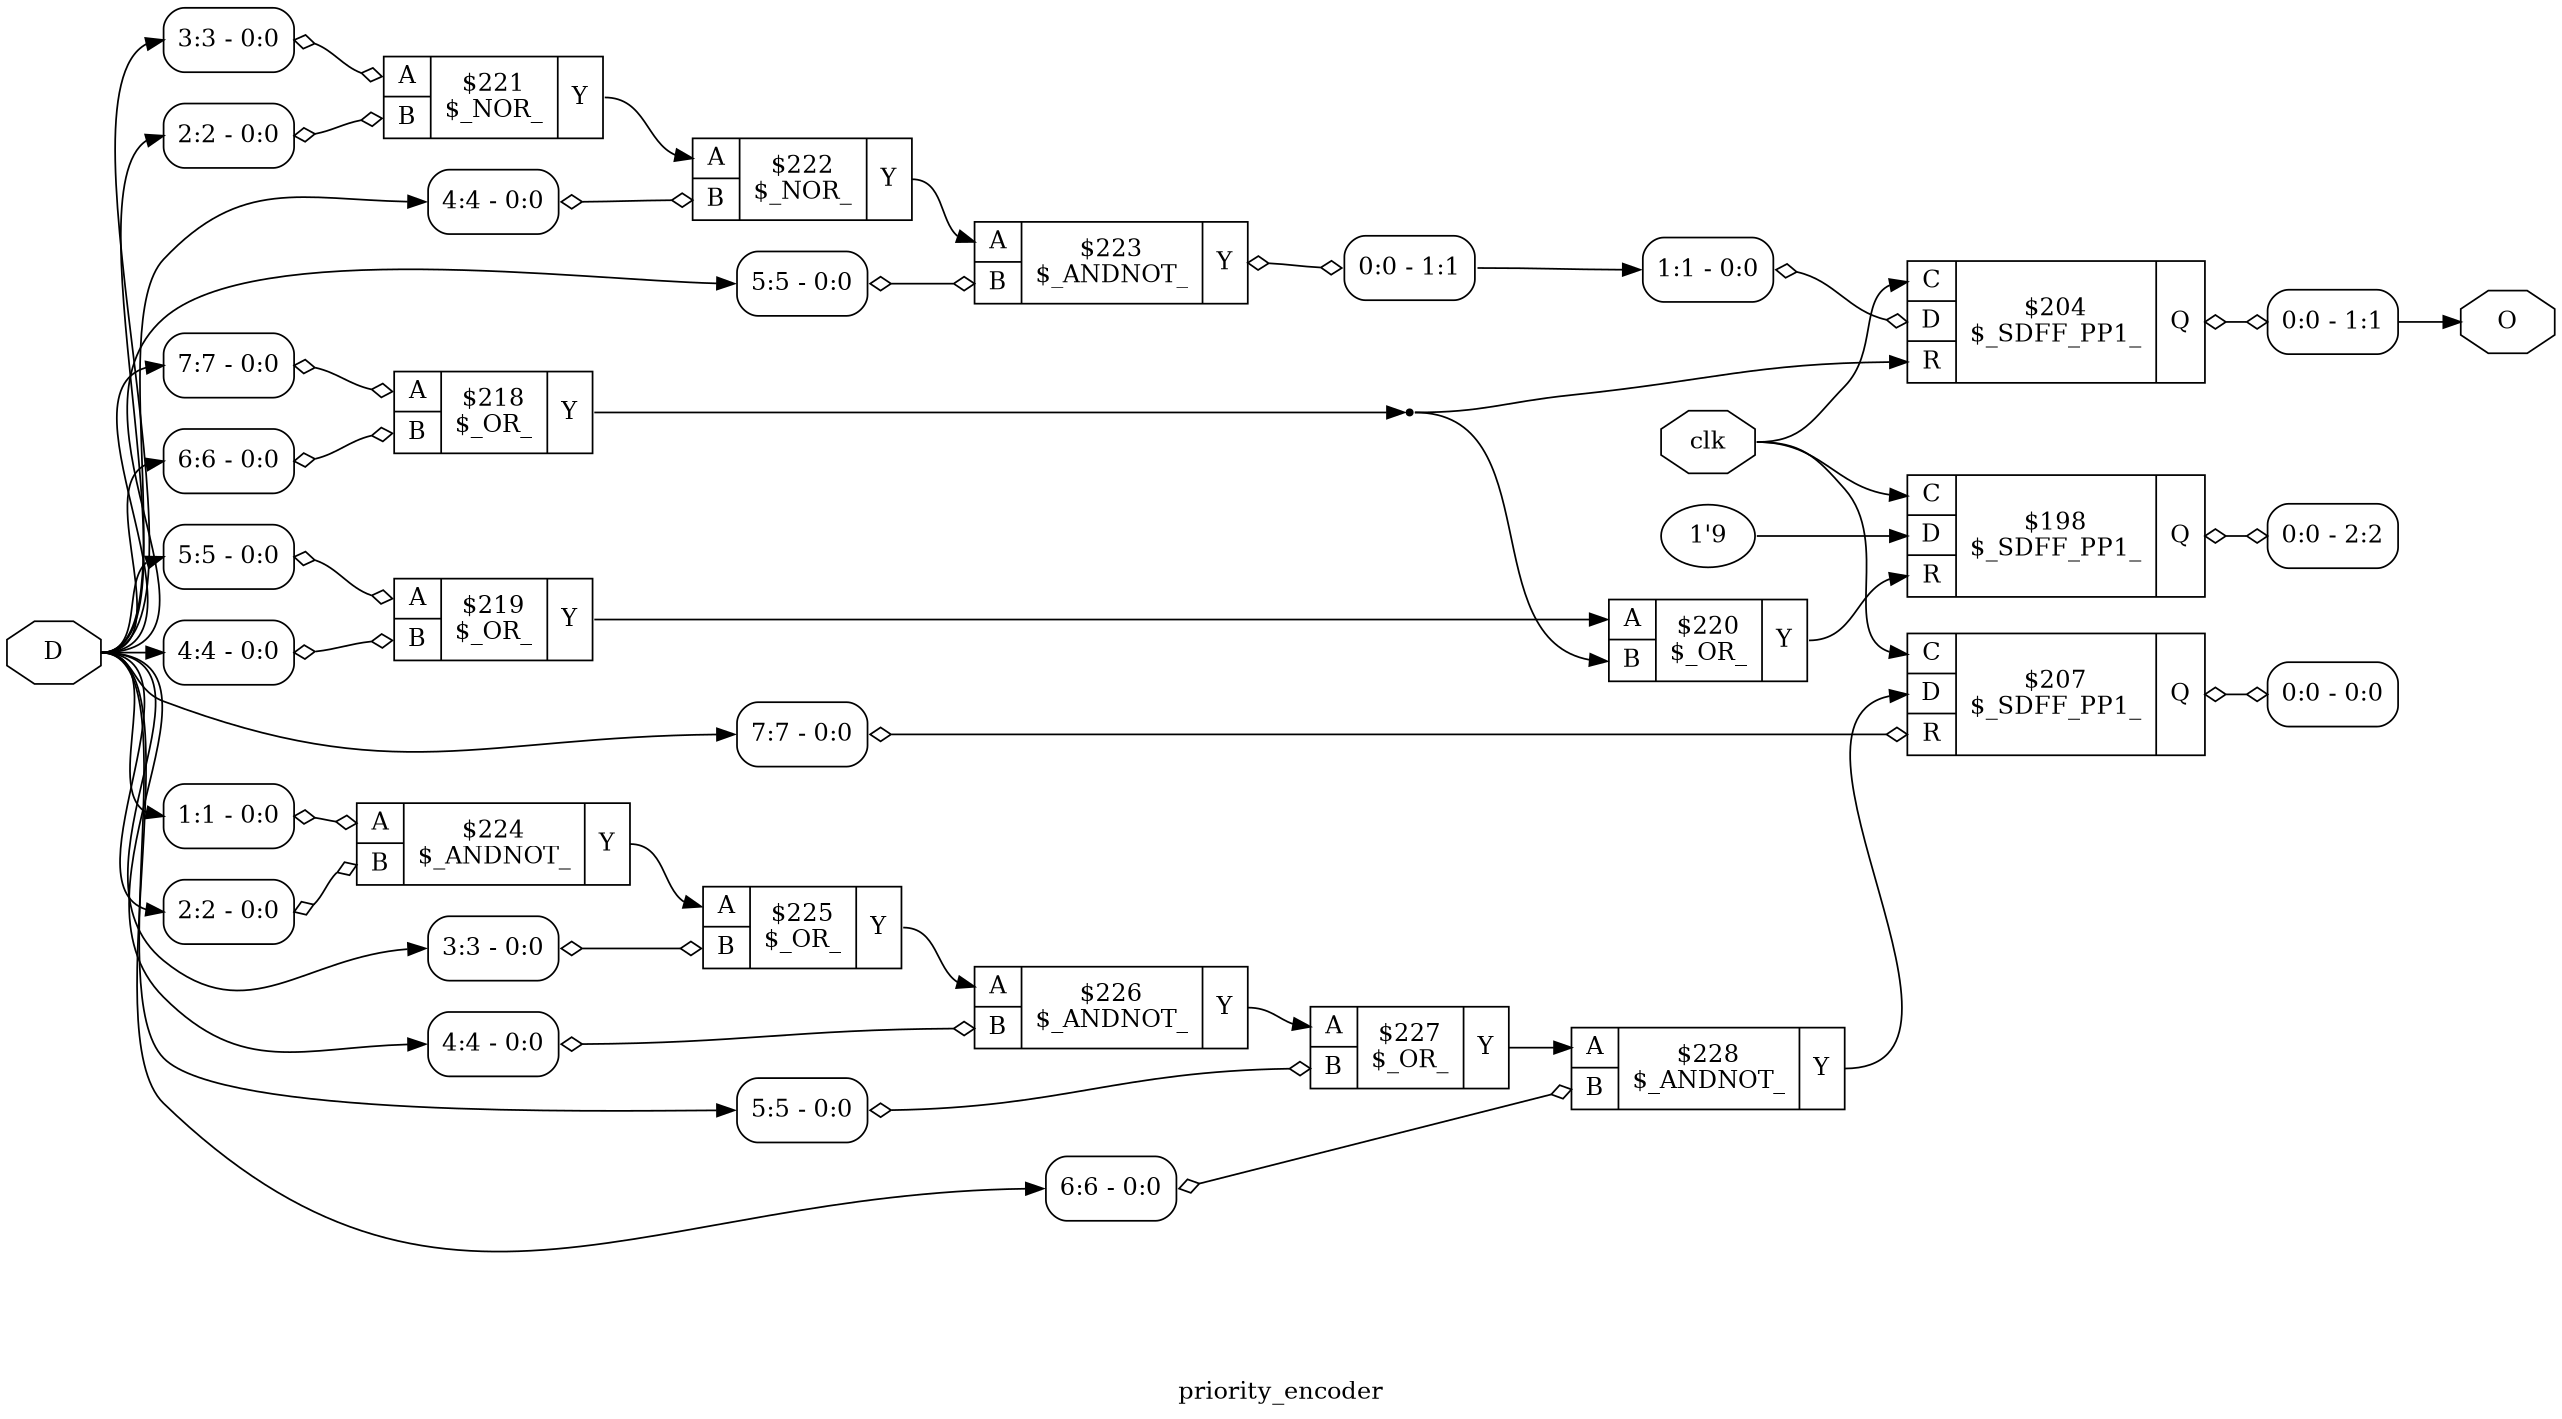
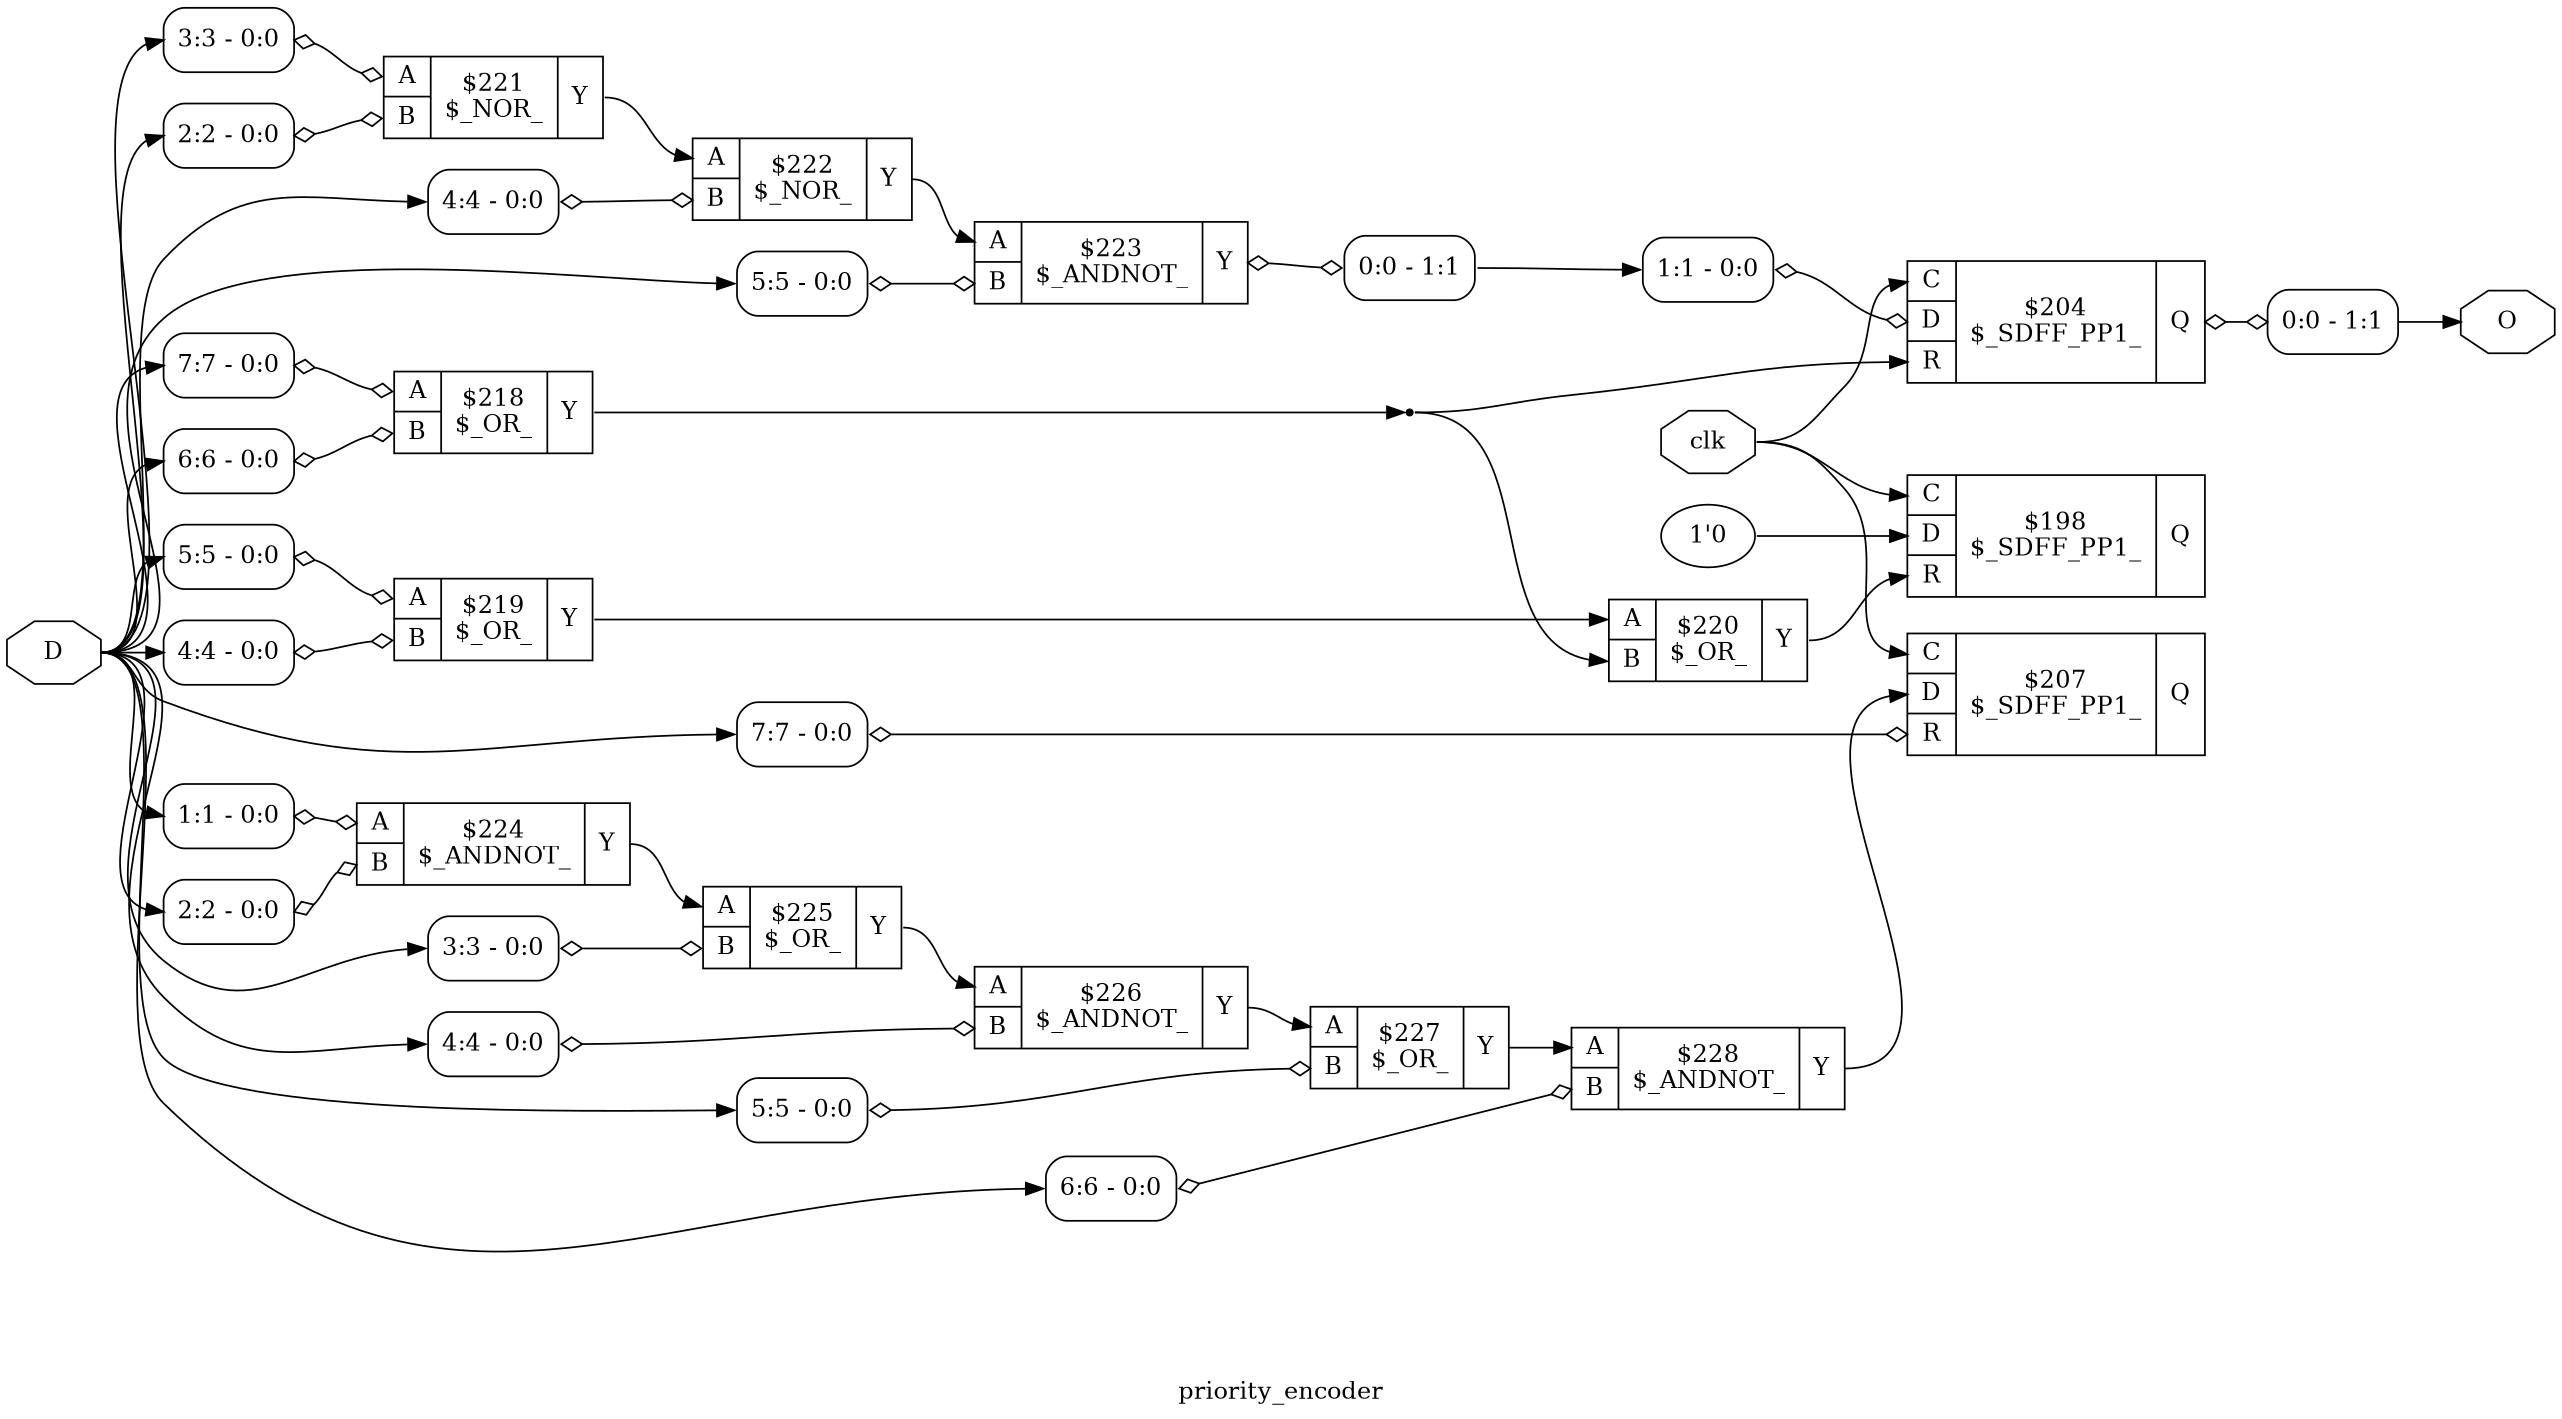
(1708, 536) -> (1708, 536)
(2333, 536) -> none
(2333, 694) -> none
